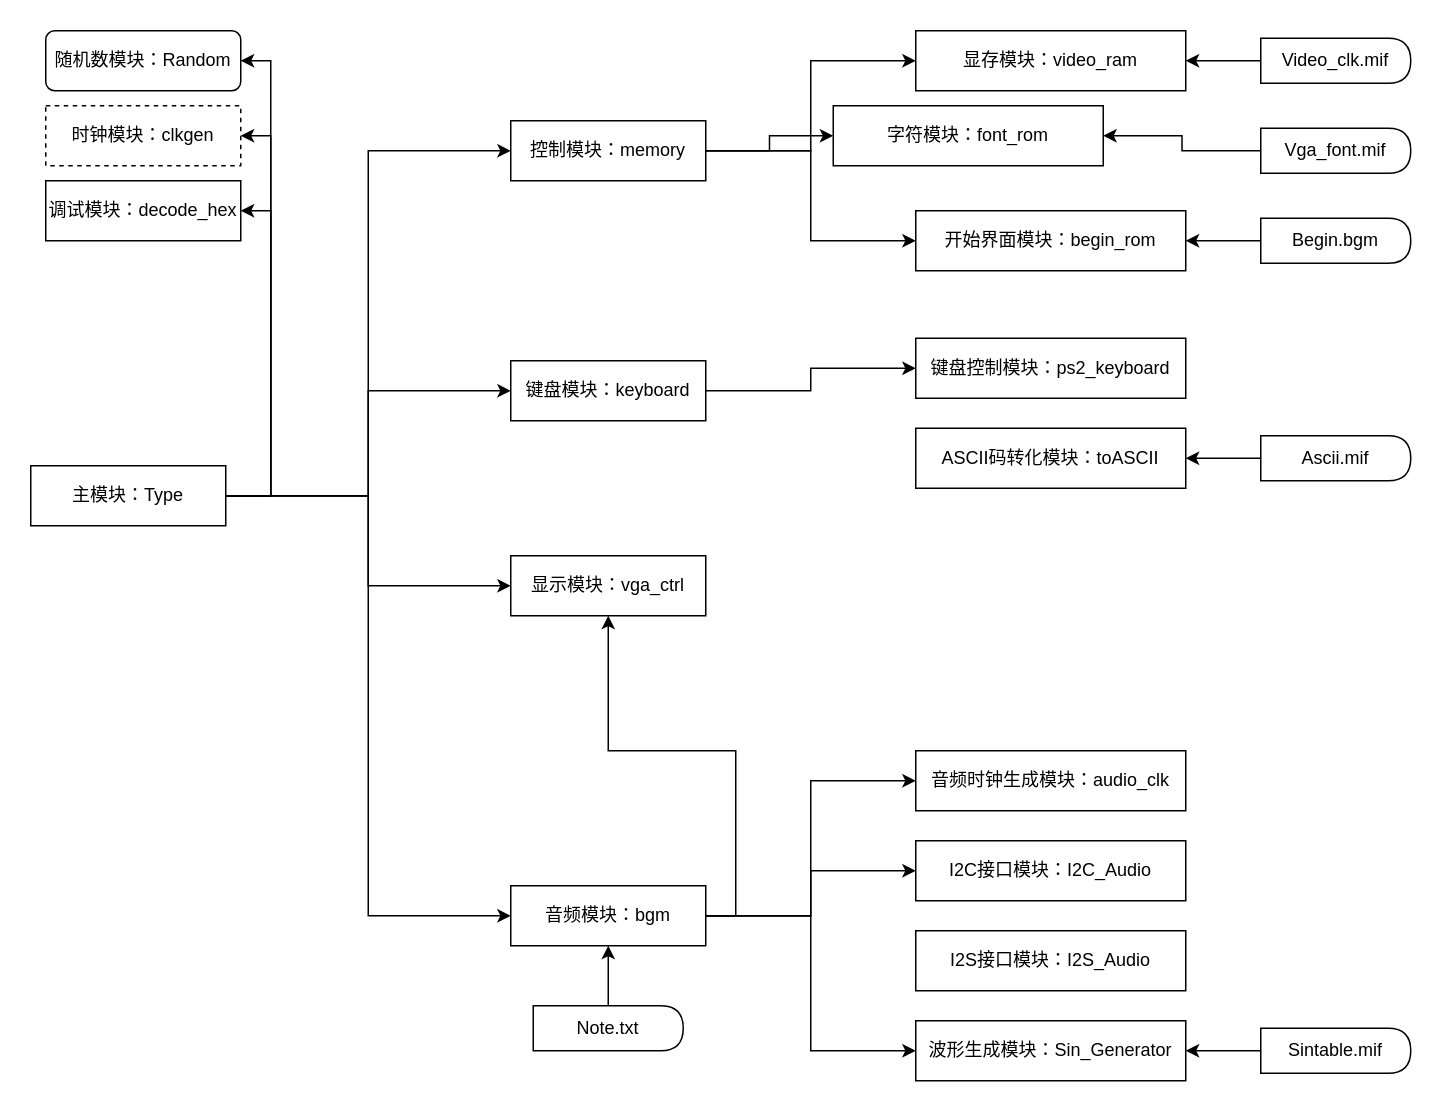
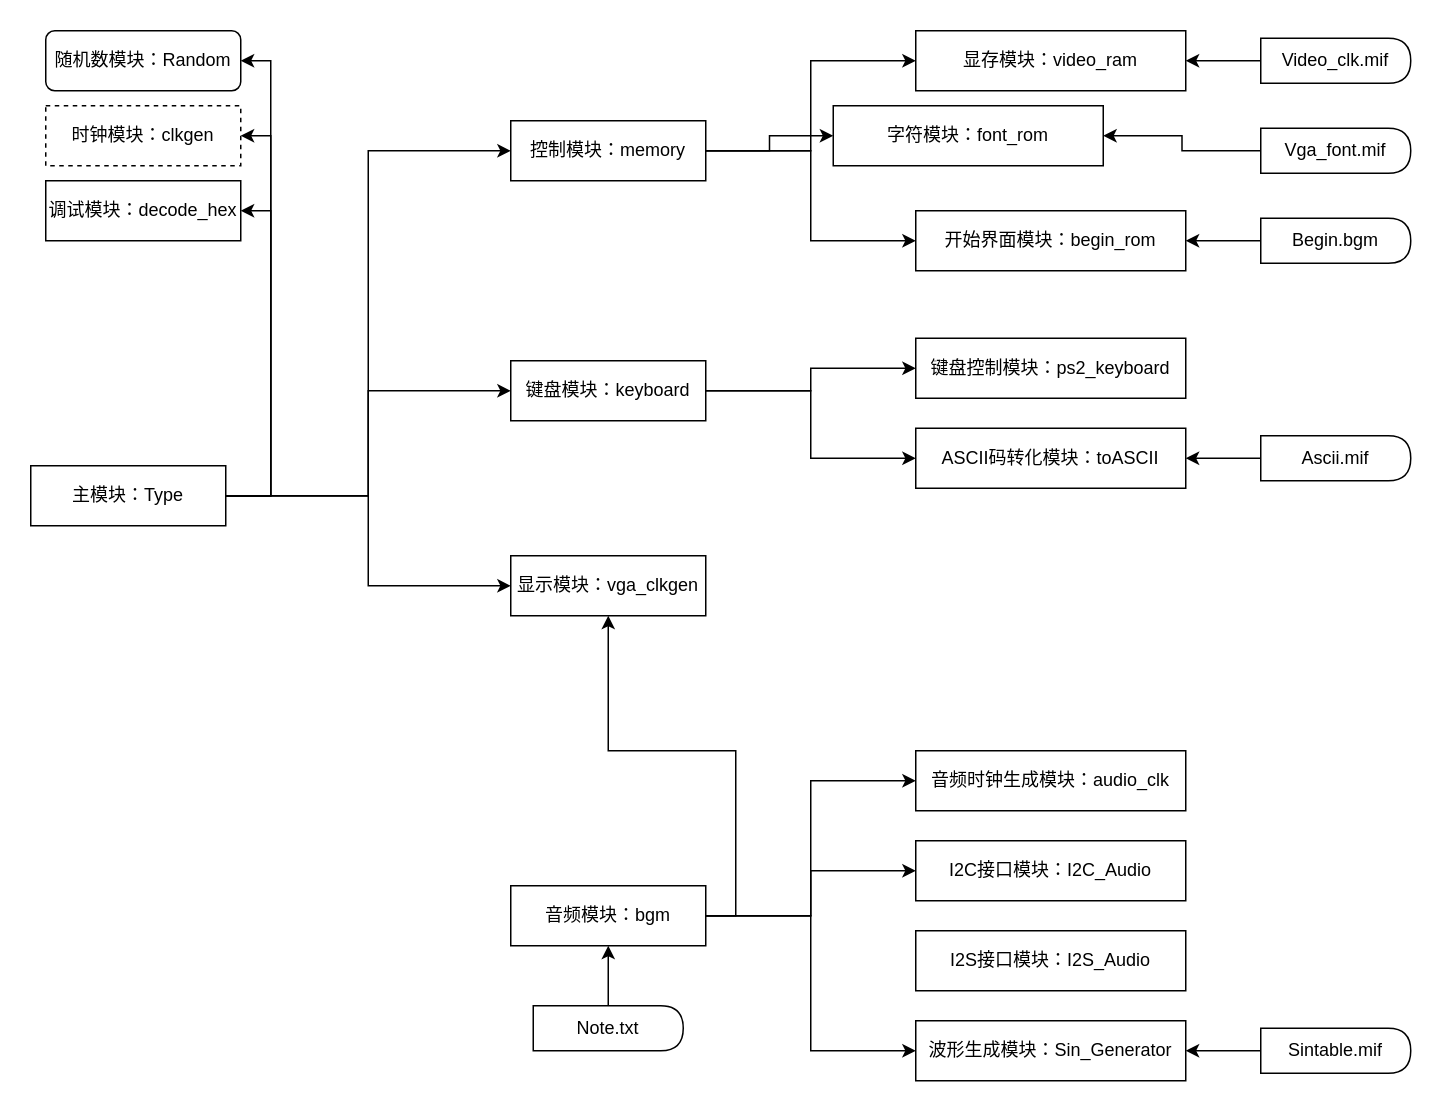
none -> (825, 458)
(608, 586) -> (608, 586)
(368, 818) -> none
